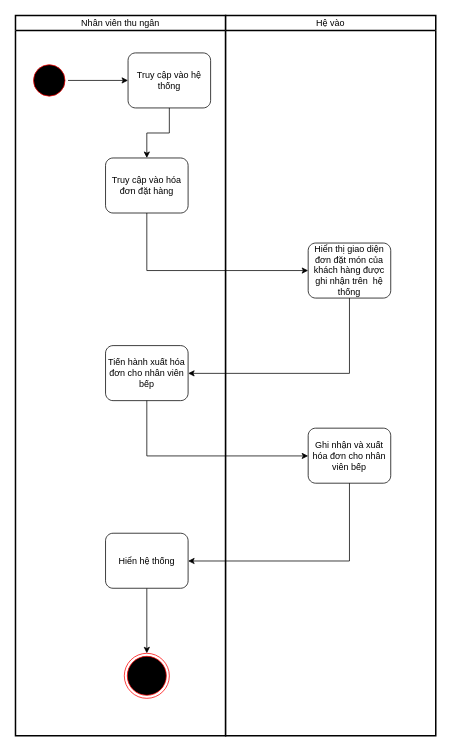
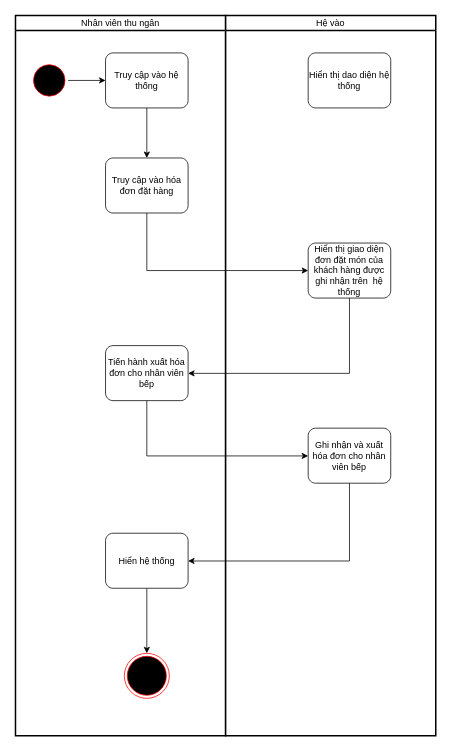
(169, 80) -> (147, 80)
none -> (349, 80)
